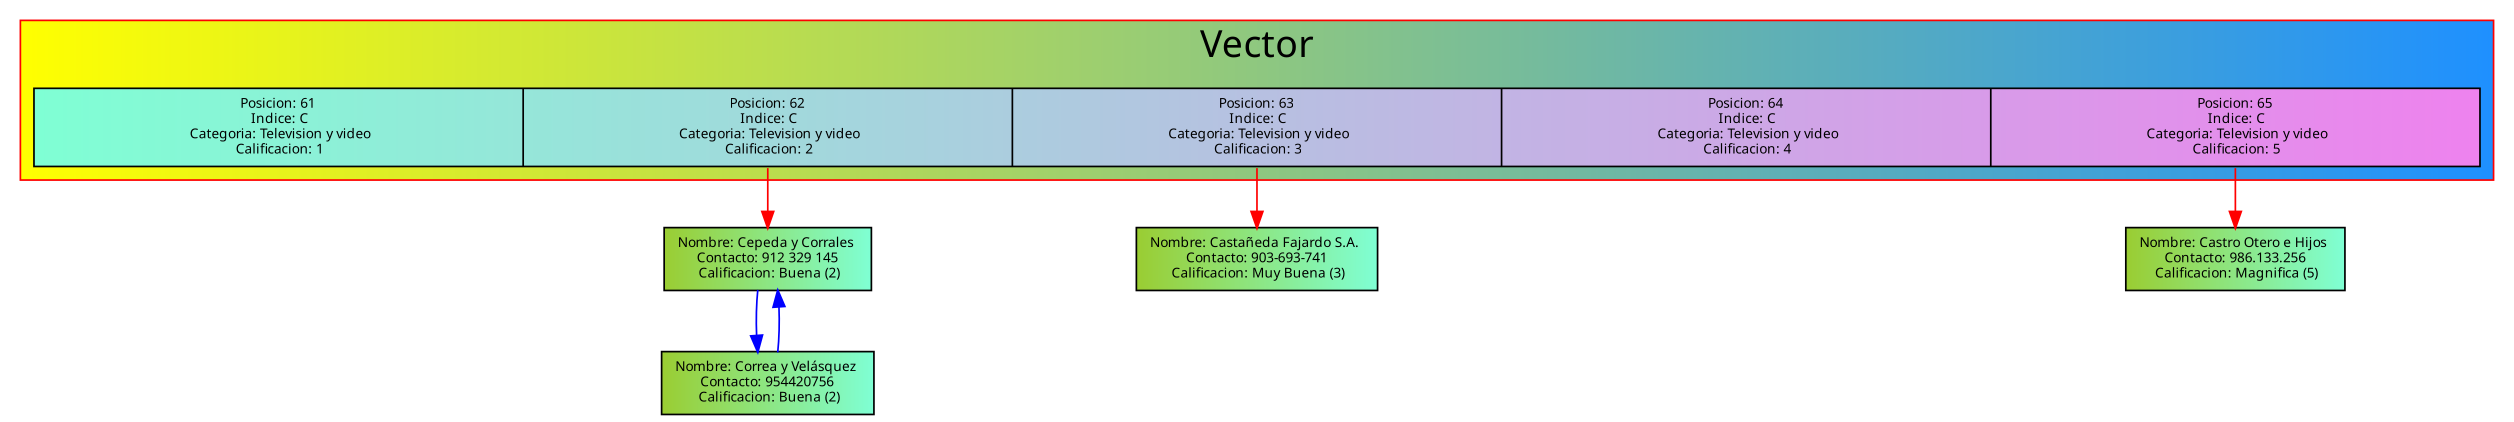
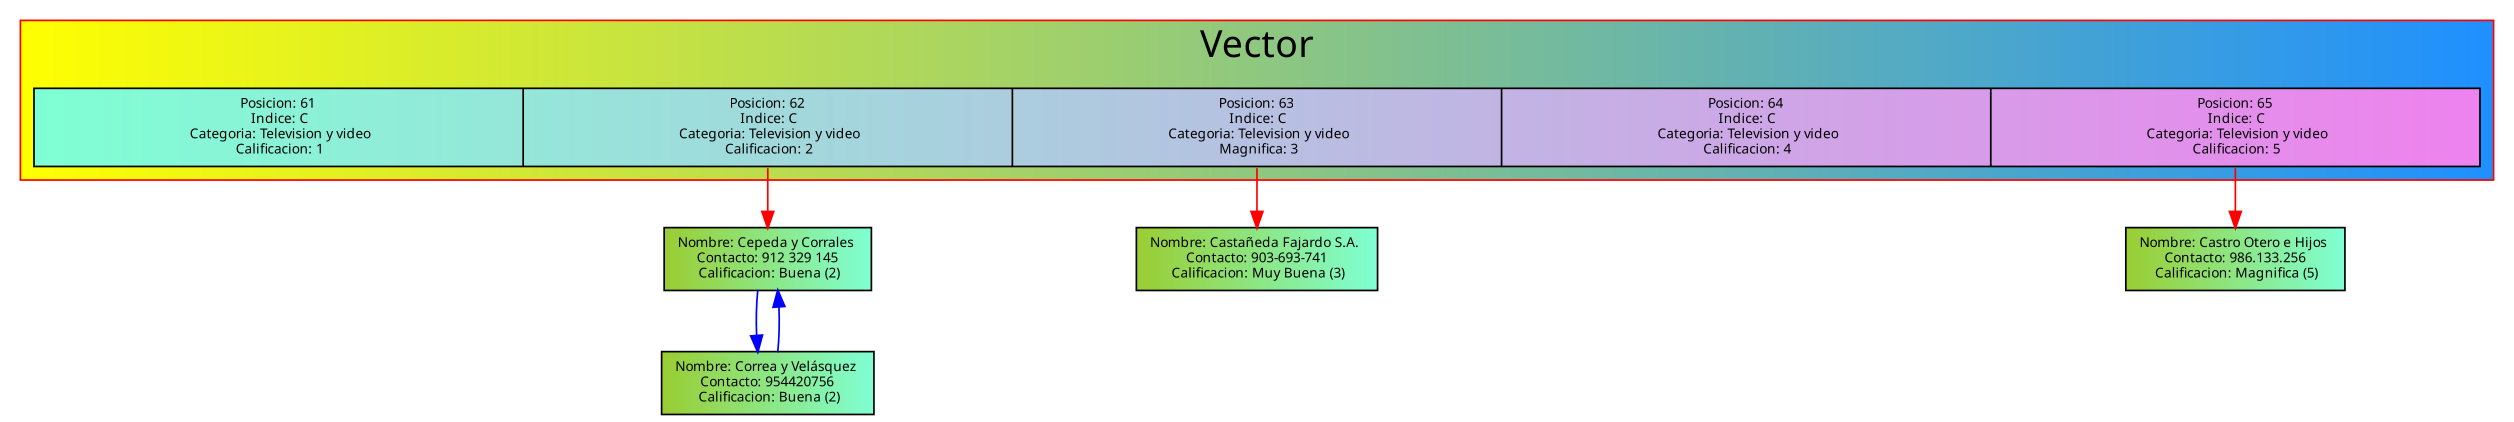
(1257, 149) -> (1257, 149)
